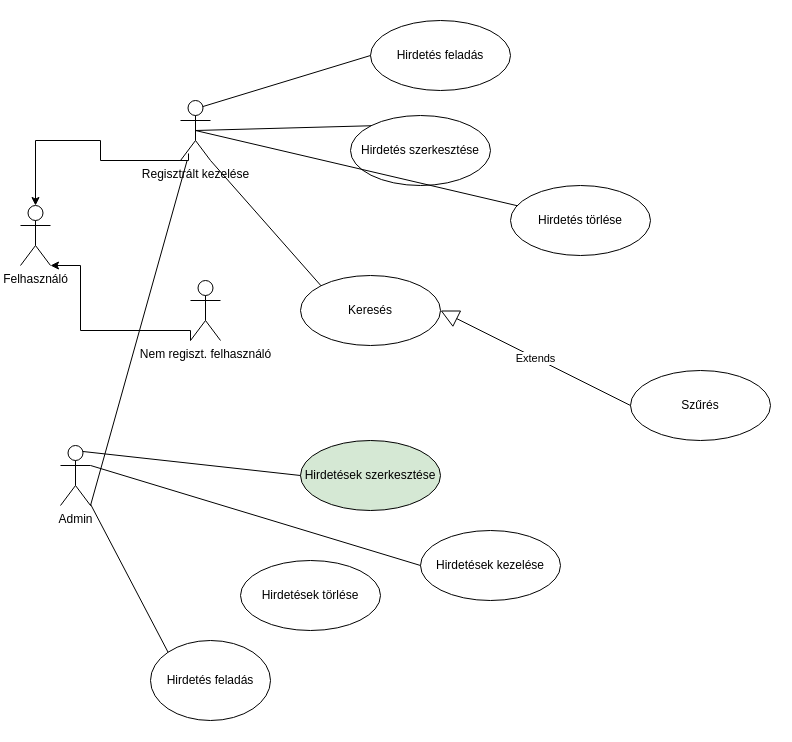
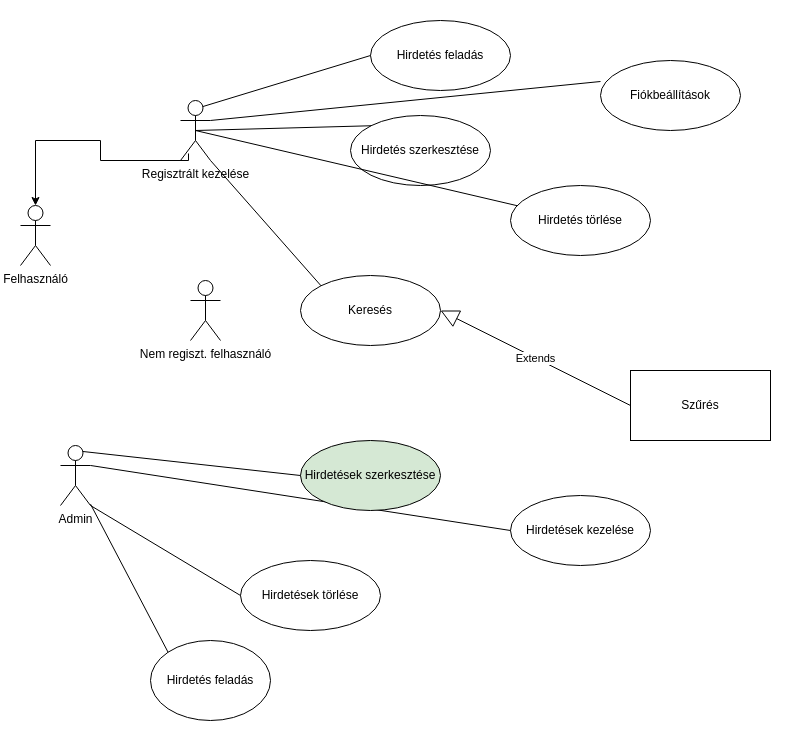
none -> (671, 96)
none -> (406, 101)
(95, 331) -> none
(139, 333) -> (167, 552)
(701, 406) -> (701, 406)
(491, 566) -> (581, 531)
